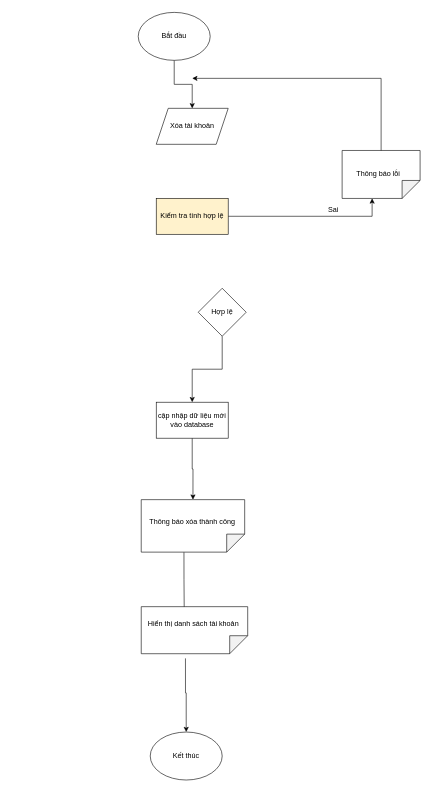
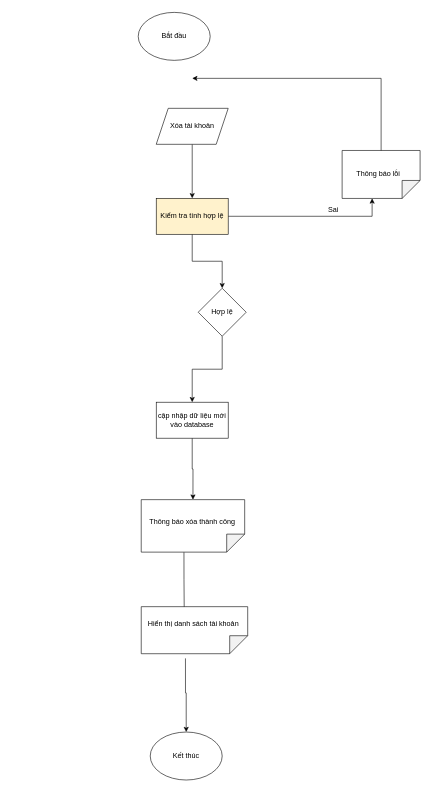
(183, 84) -> none
none -> (192, 192)
none -> (221, 261)
